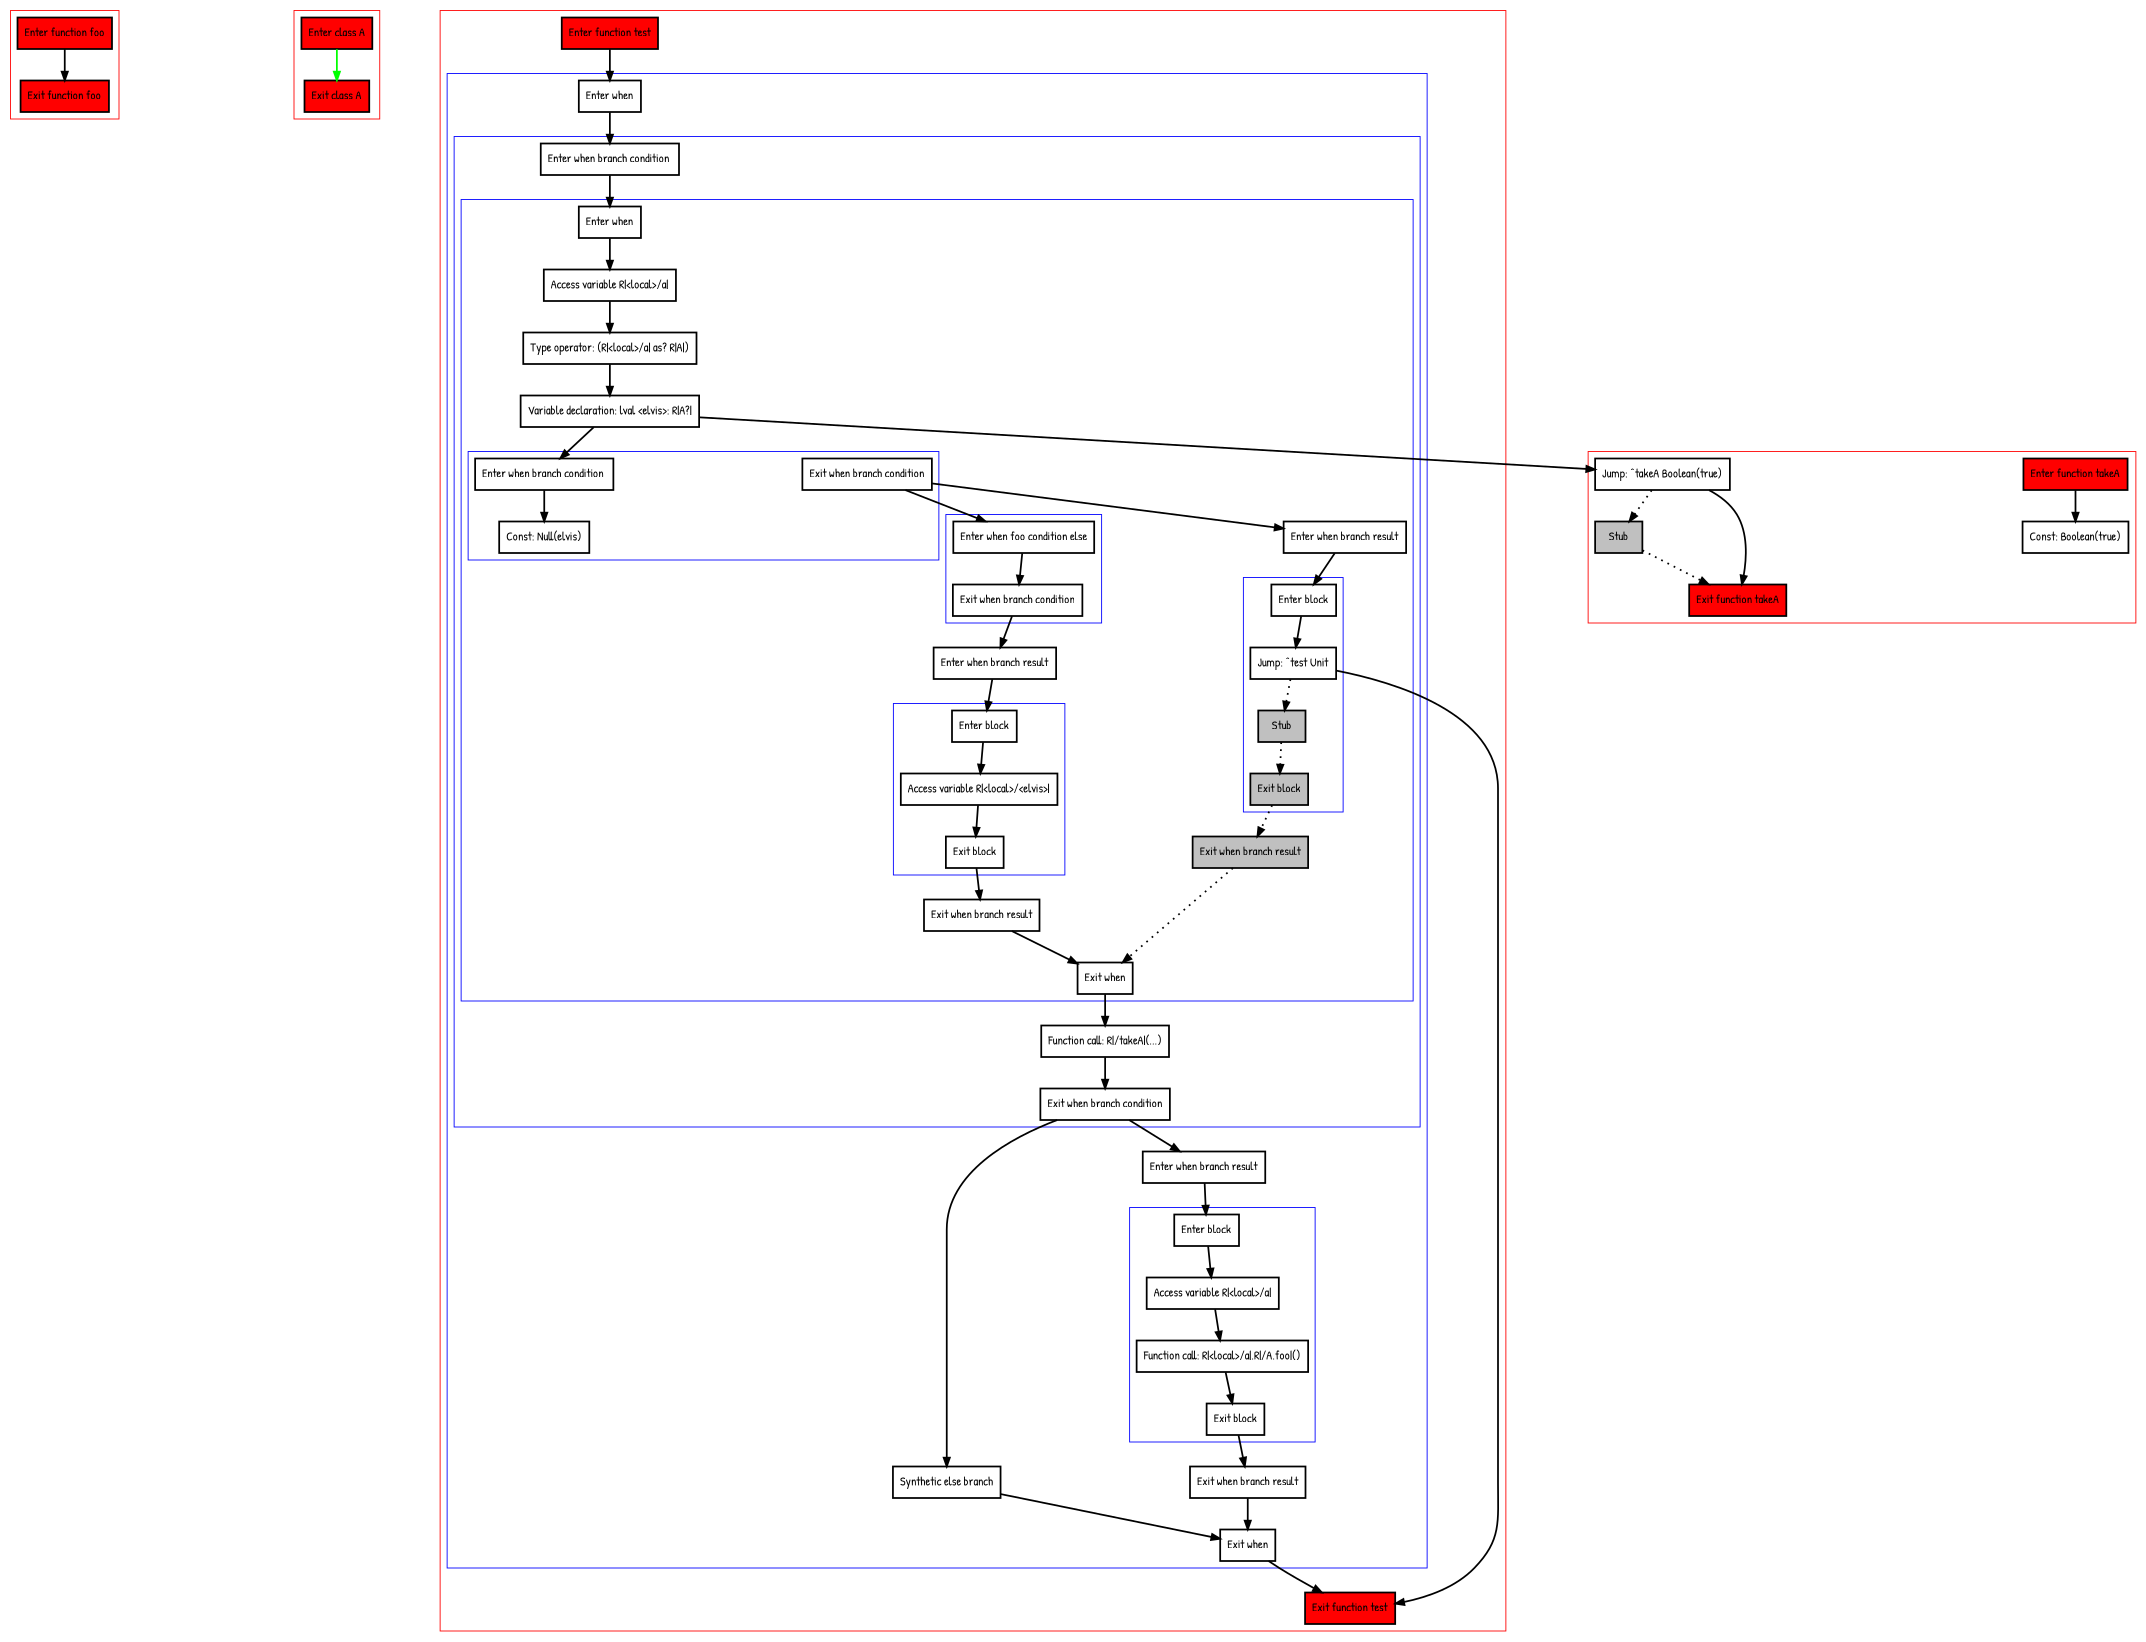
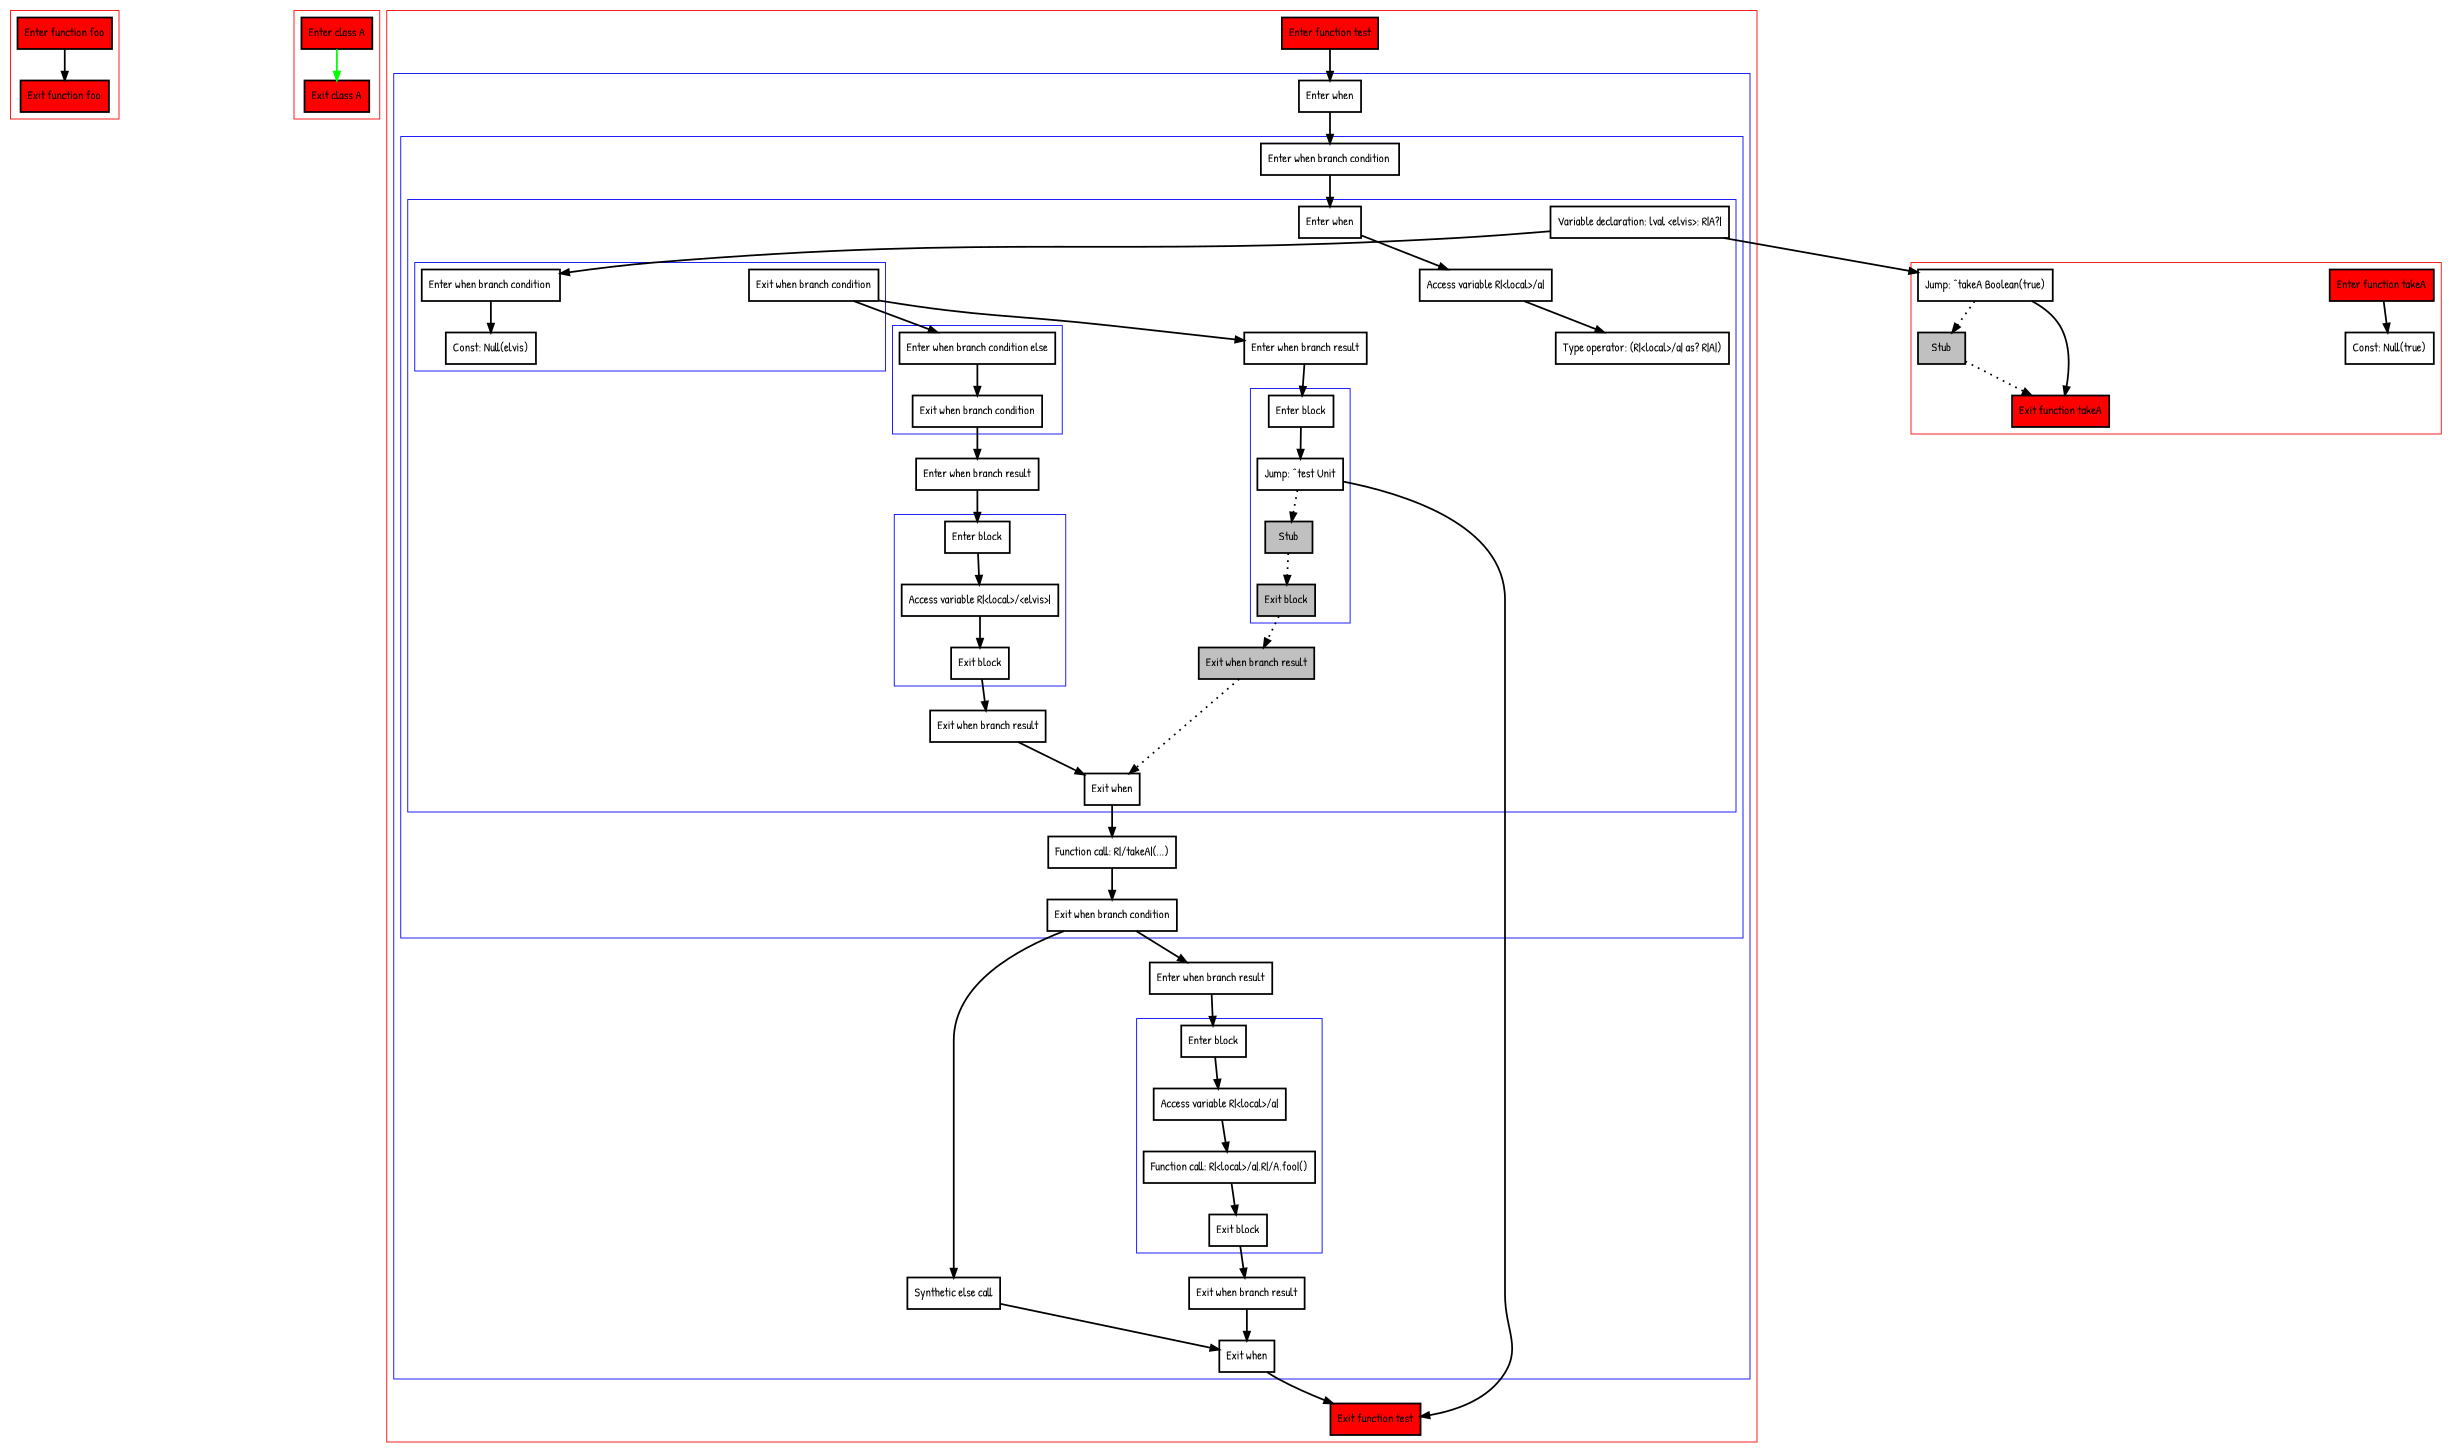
(610, 375) -> none
(1024, 537) -> (977, 348)
(2076, 537) -> (2390, 348)
(947, 1482) -> (954, 1293)
